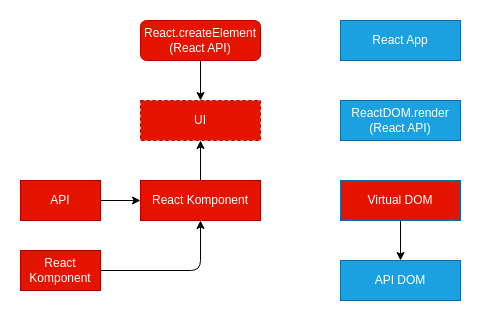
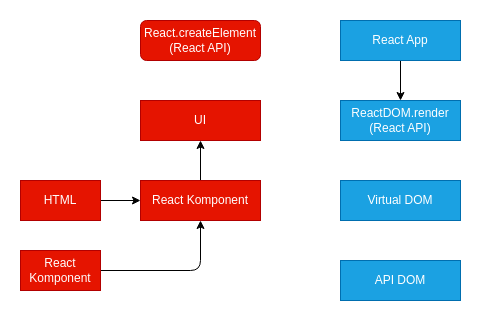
(201, 77) -> none
none -> (401, 77)
(201, 121) -> (201, 121)
(61, 201) -> (61, 201)
(401, 201) -> (401, 201)
(401, 237) -> none
